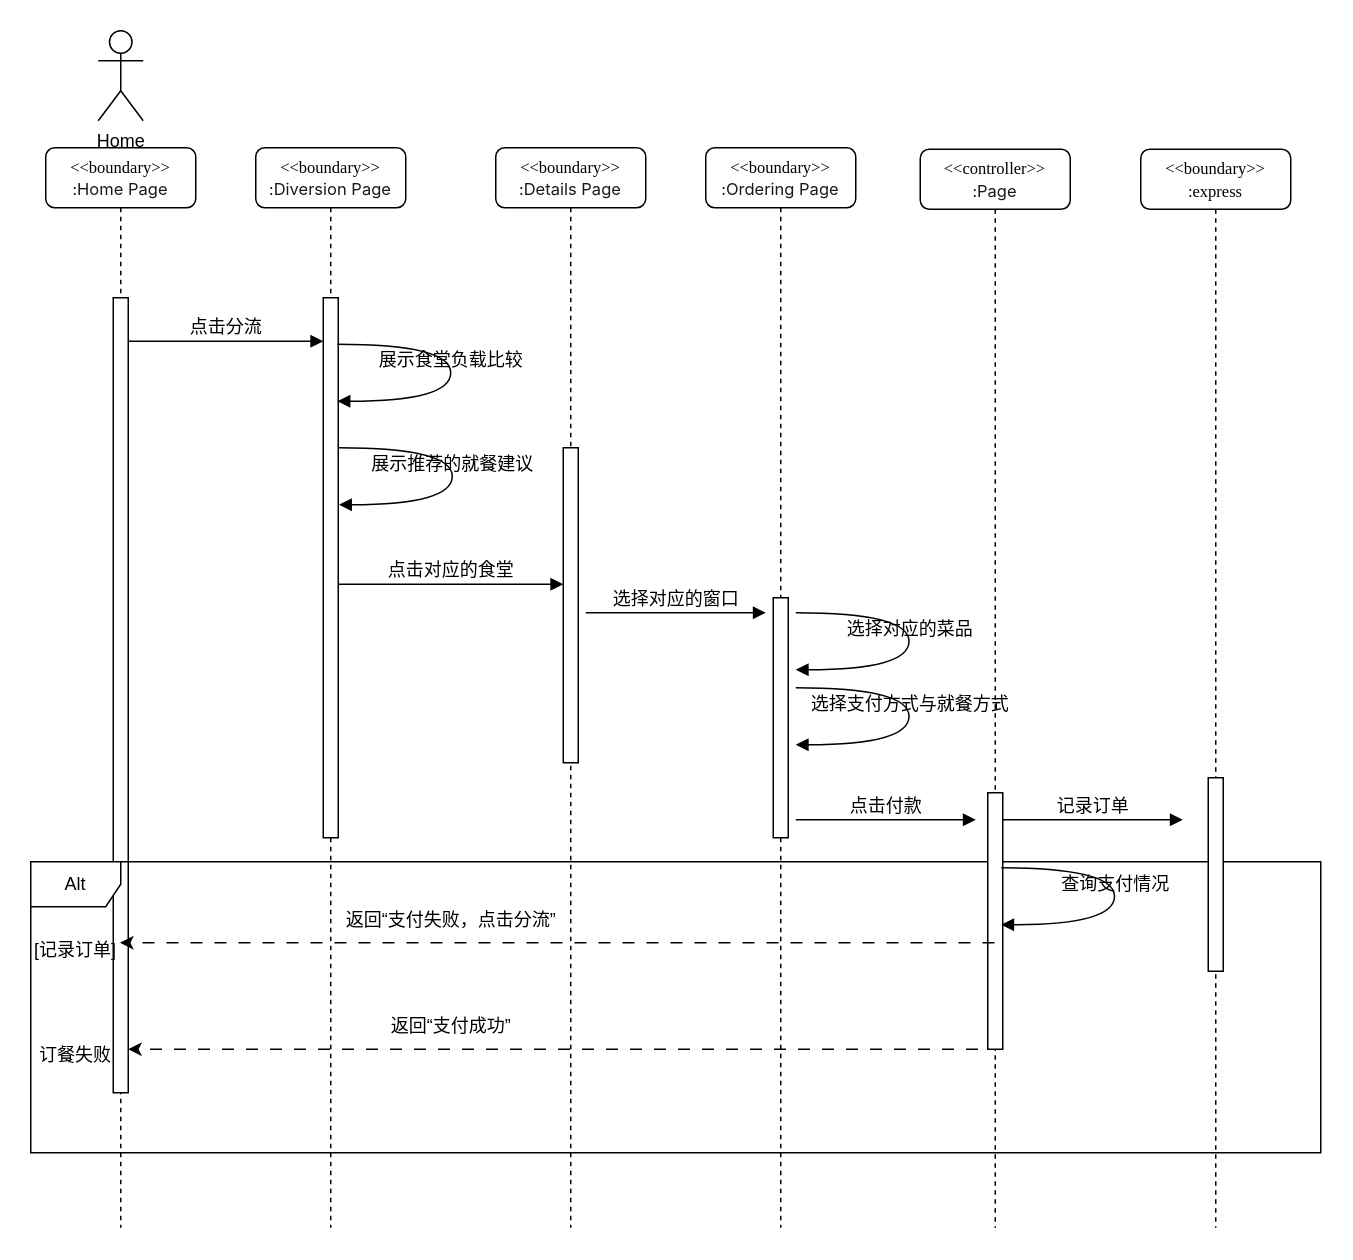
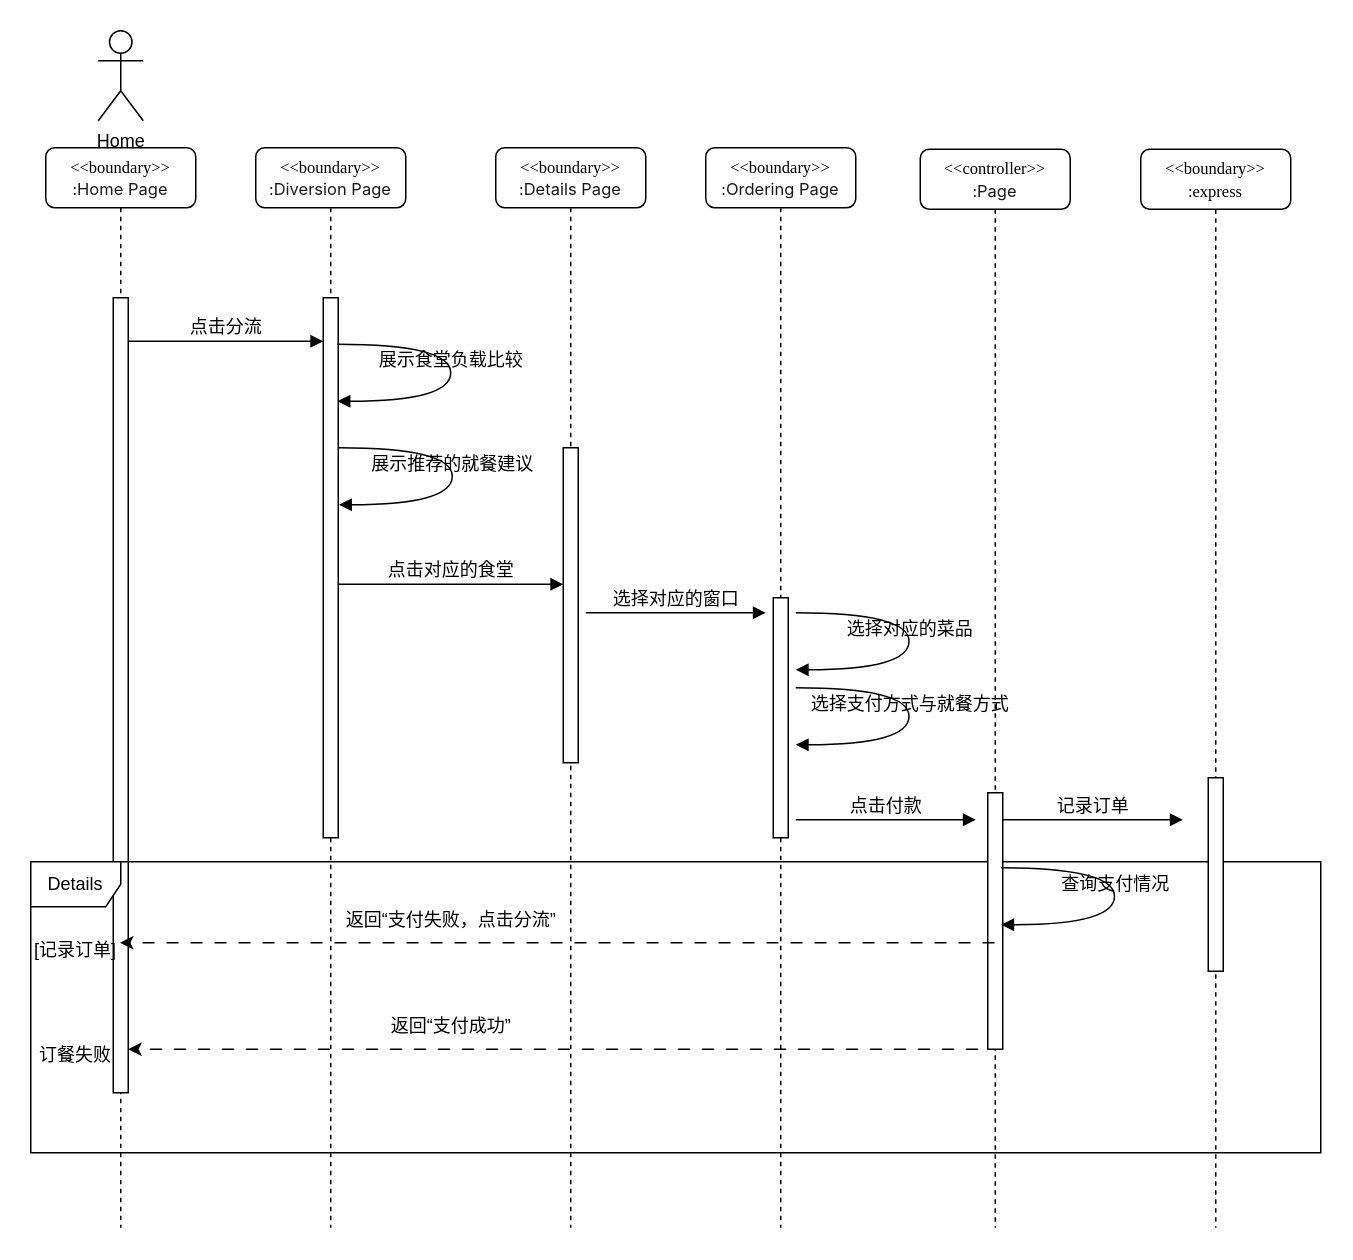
(76, 884) -> (76, 884)
